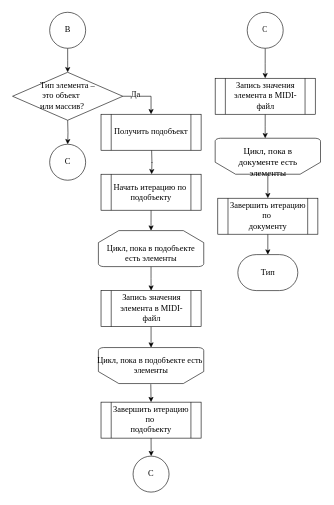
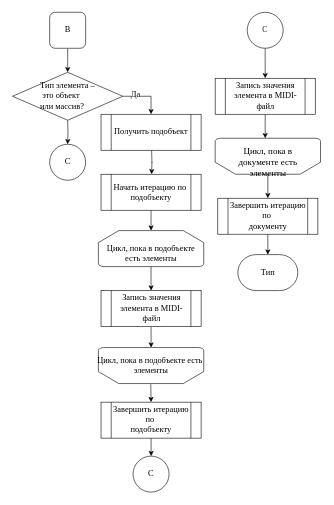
(67, 30) -> (67, 30)
